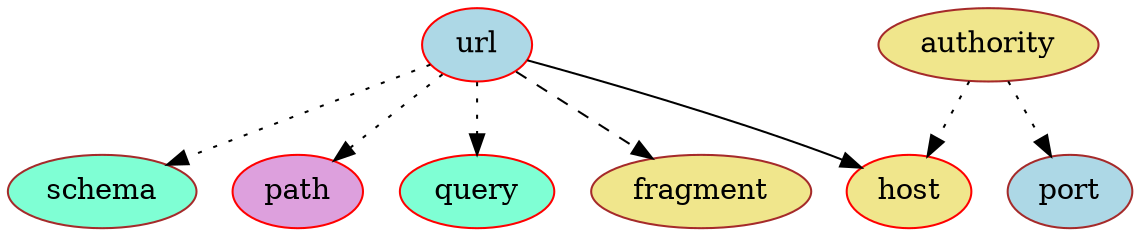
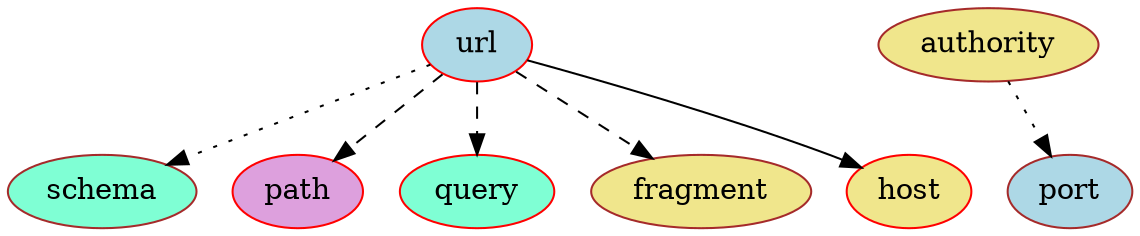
(477, 108) -> (477, 108)
(953, 110) -> none
(397, 111) -> (397, 111)
